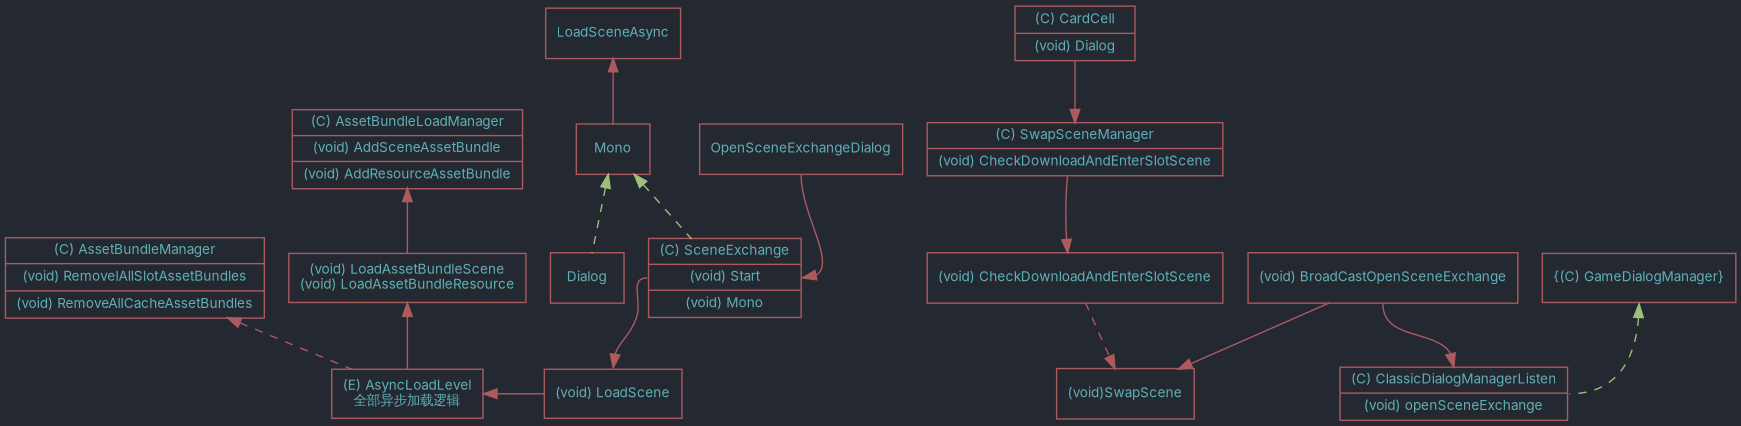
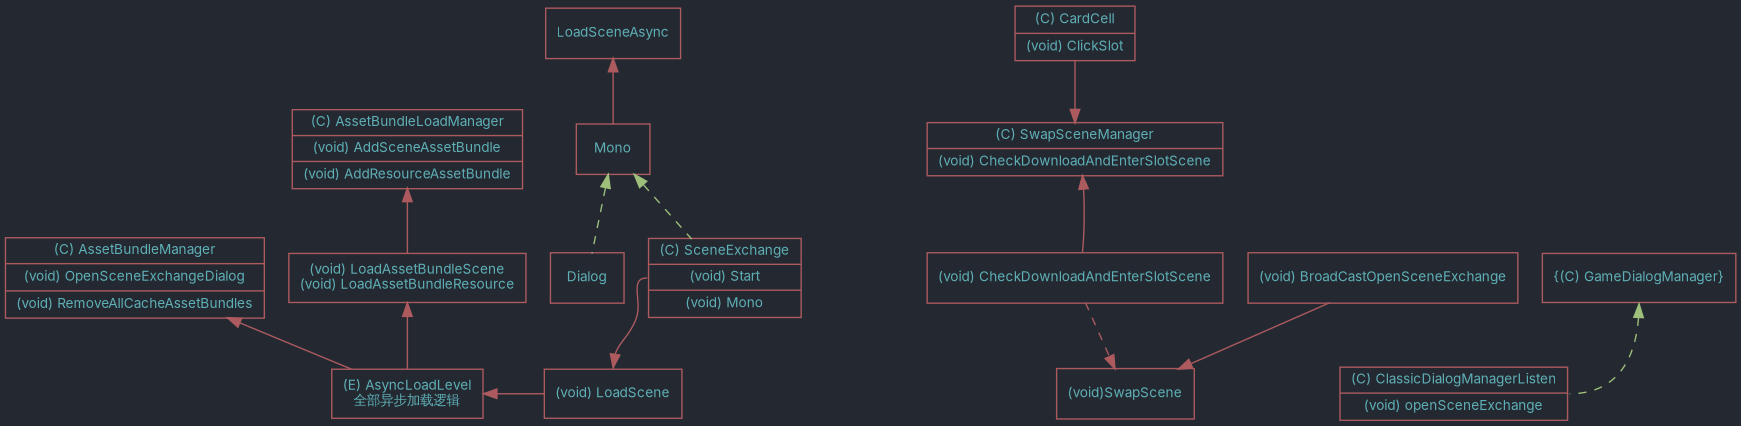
(1075, 46) -> (1075, 46)
(801, 149) -> none
(1066, 207) -> (1084, 221)
(135, 277) -> (135, 277)
(1412, 333) -> none
(296, 346) -> (296, 346)
